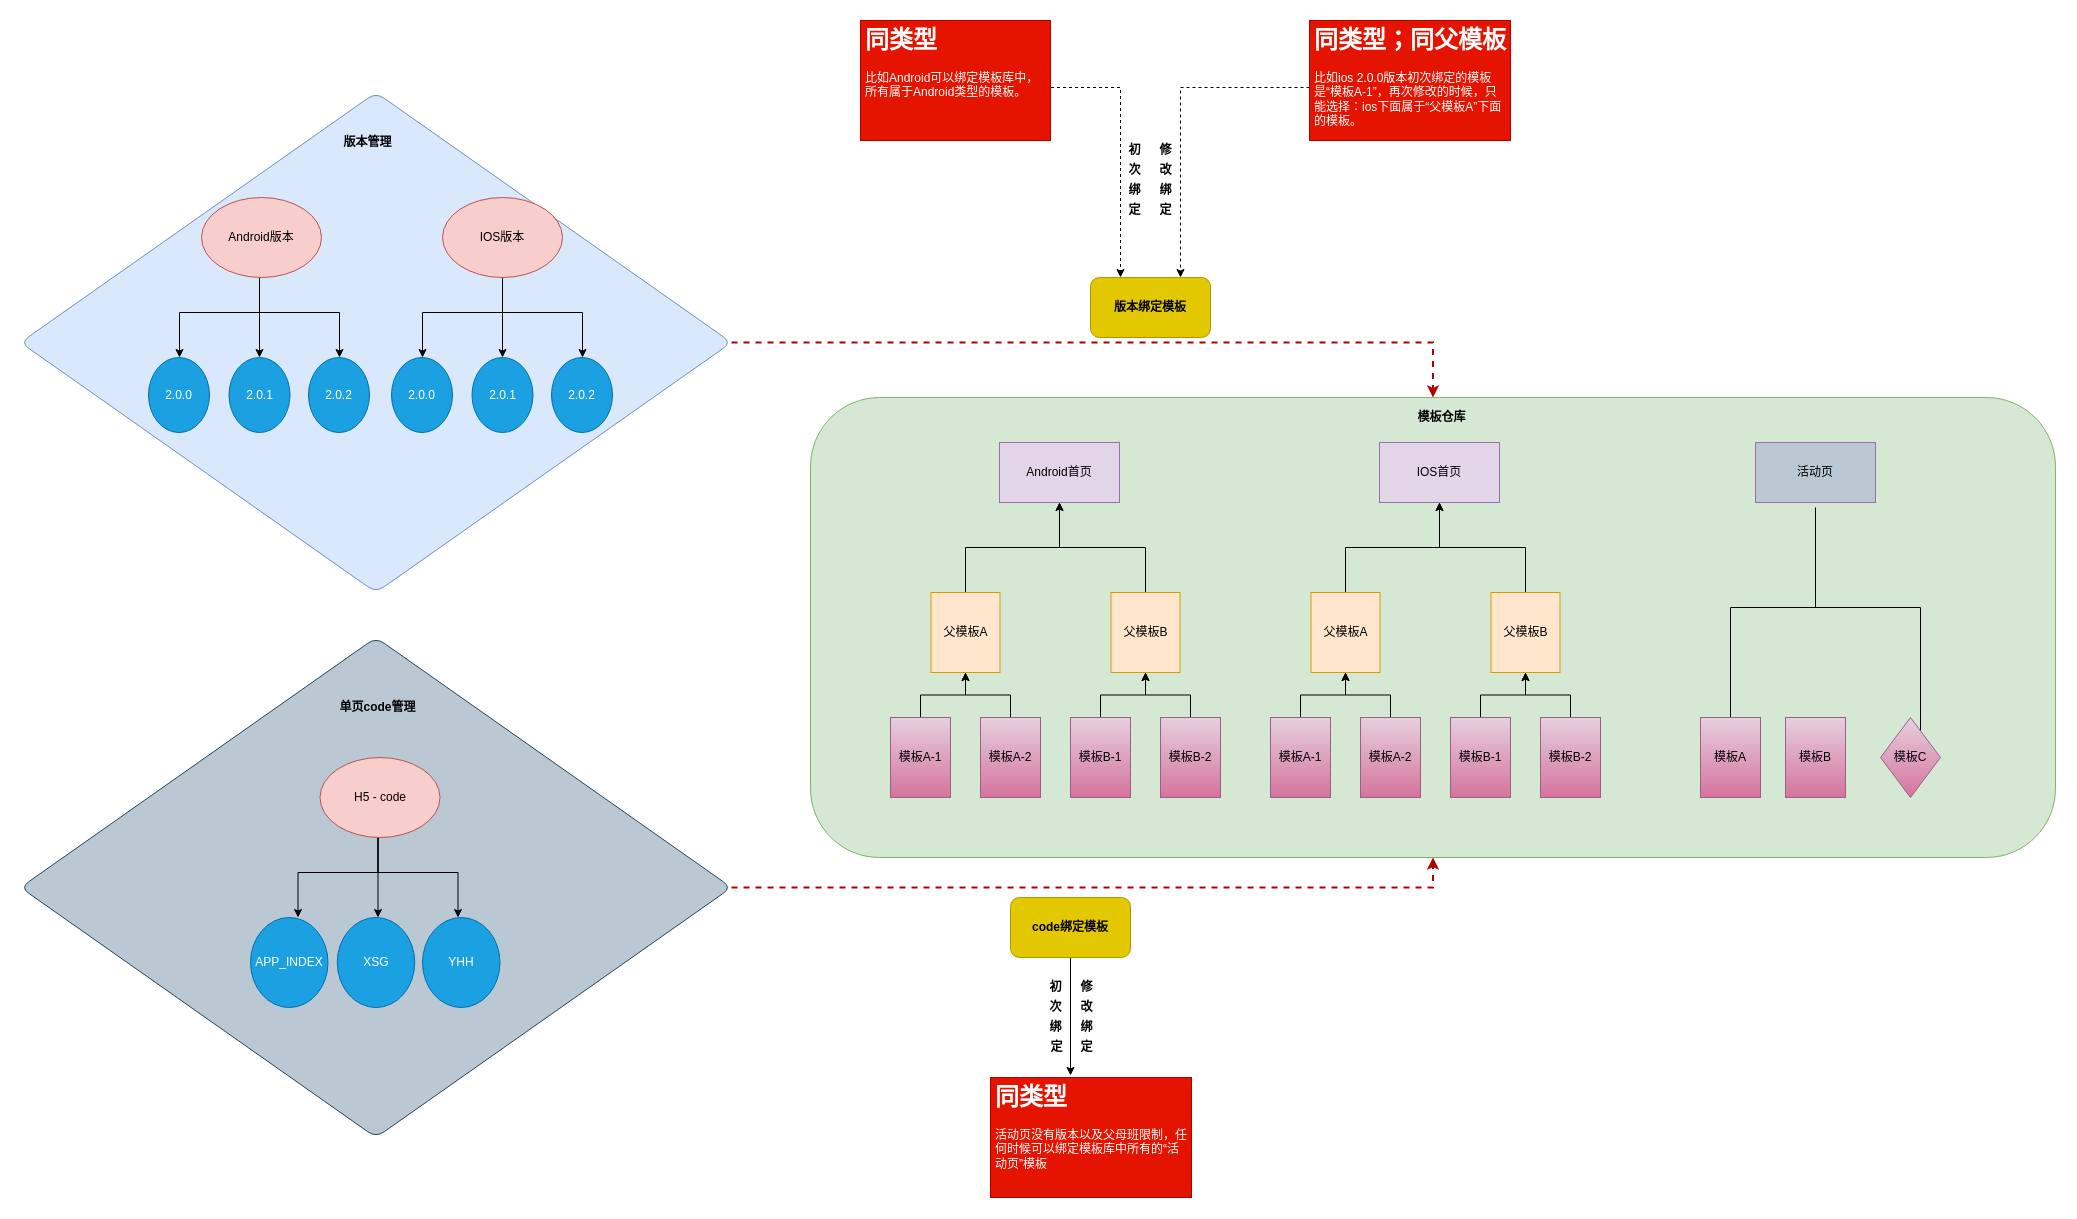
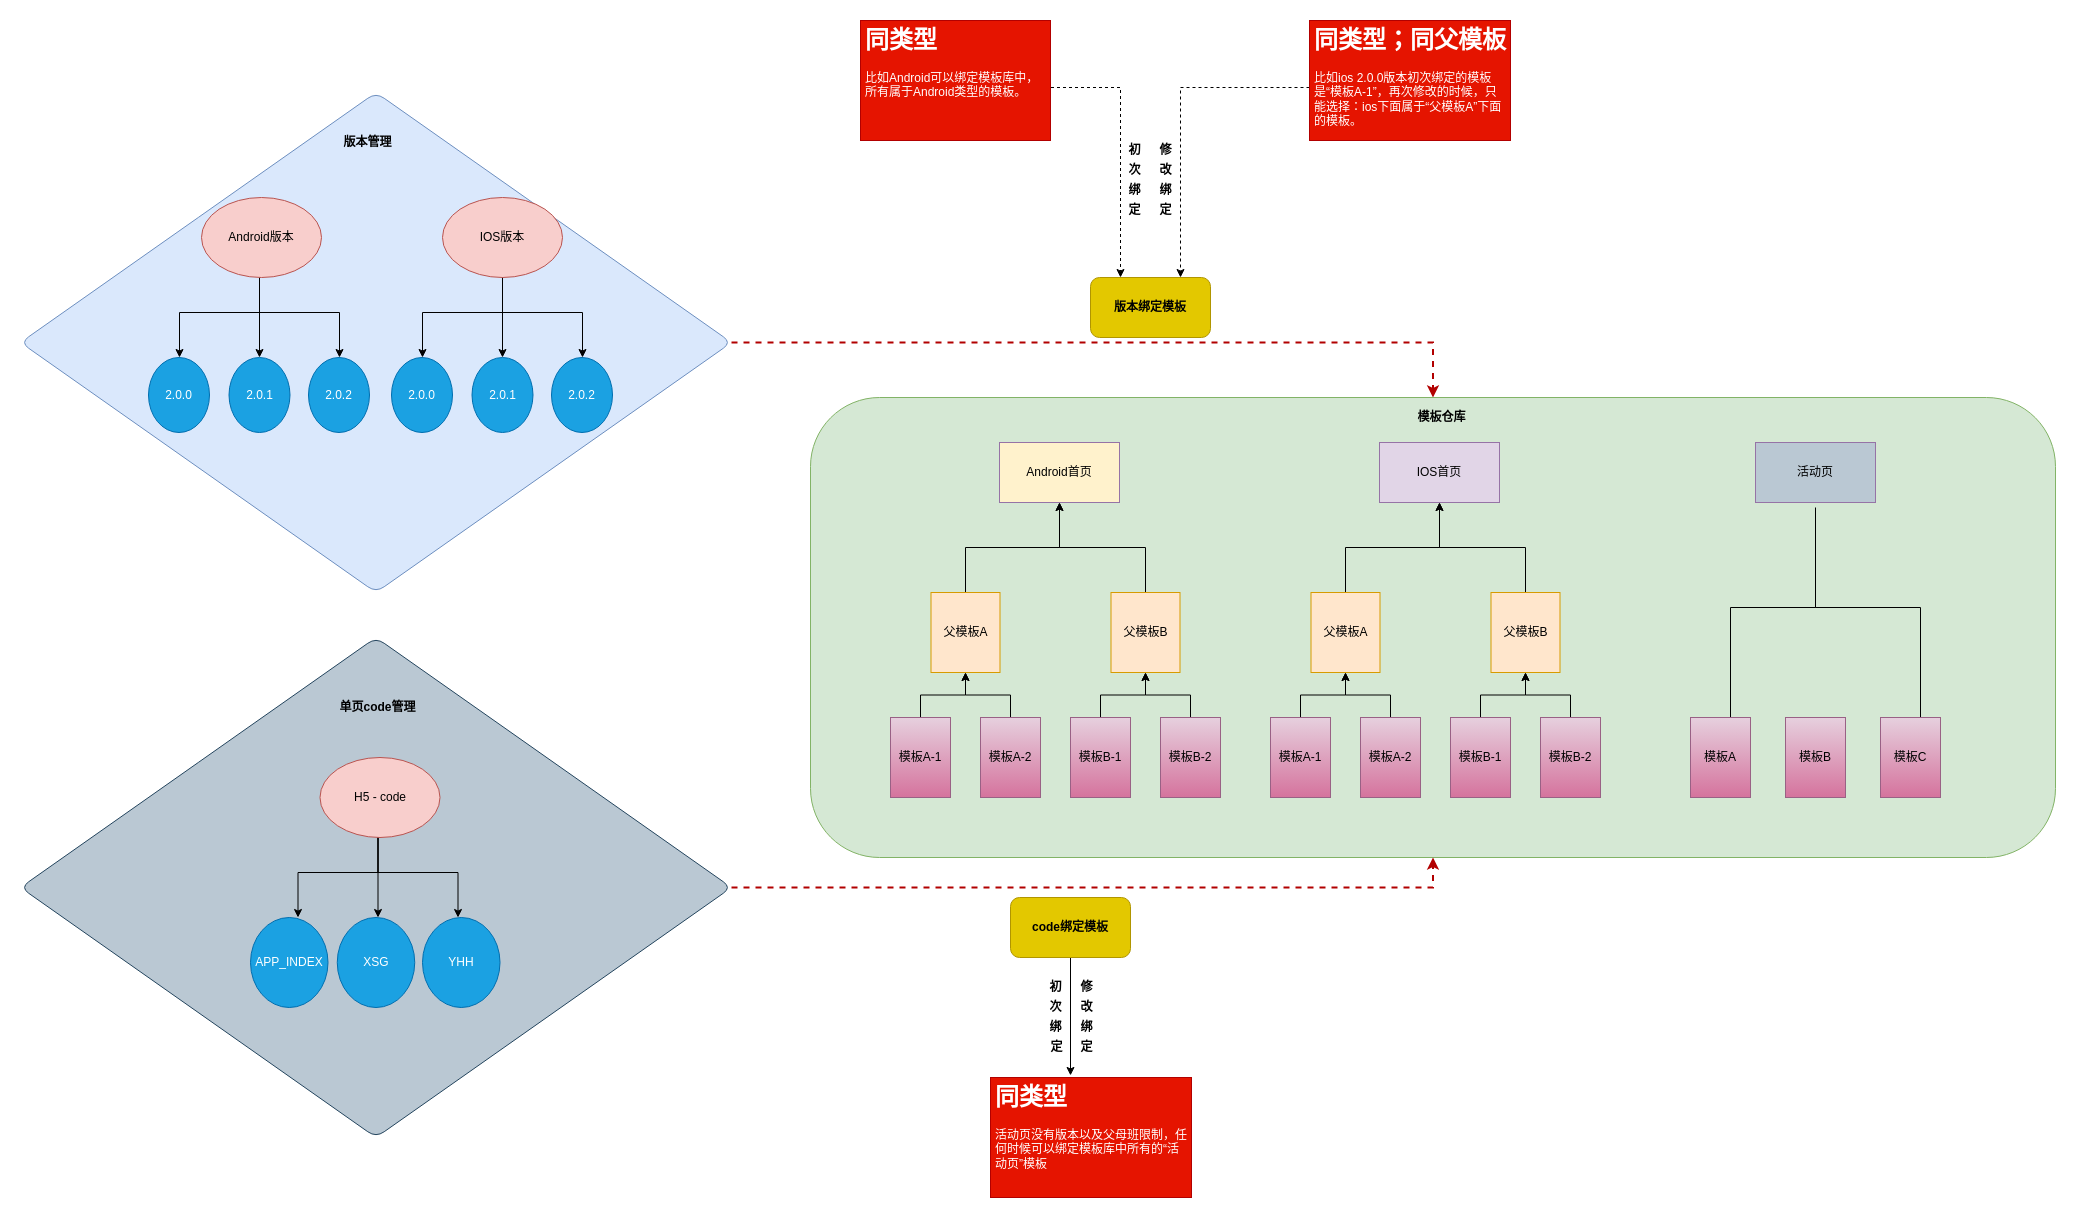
(1060, 473) -> (1060, 473)
(1731, 758) -> (1721, 758)
(1911, 758) -> (1911, 758)
